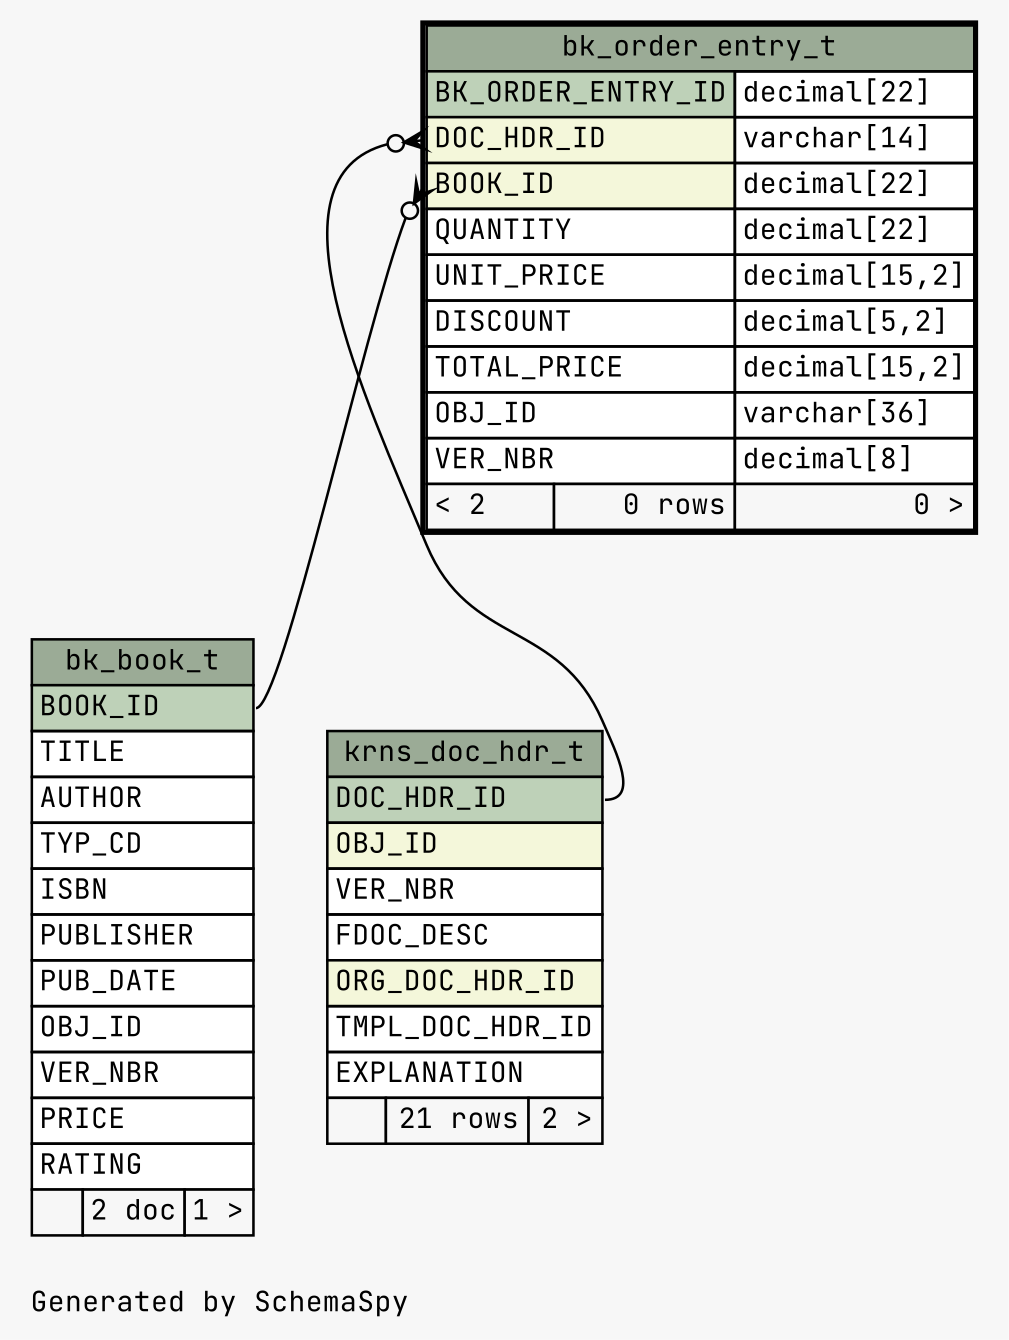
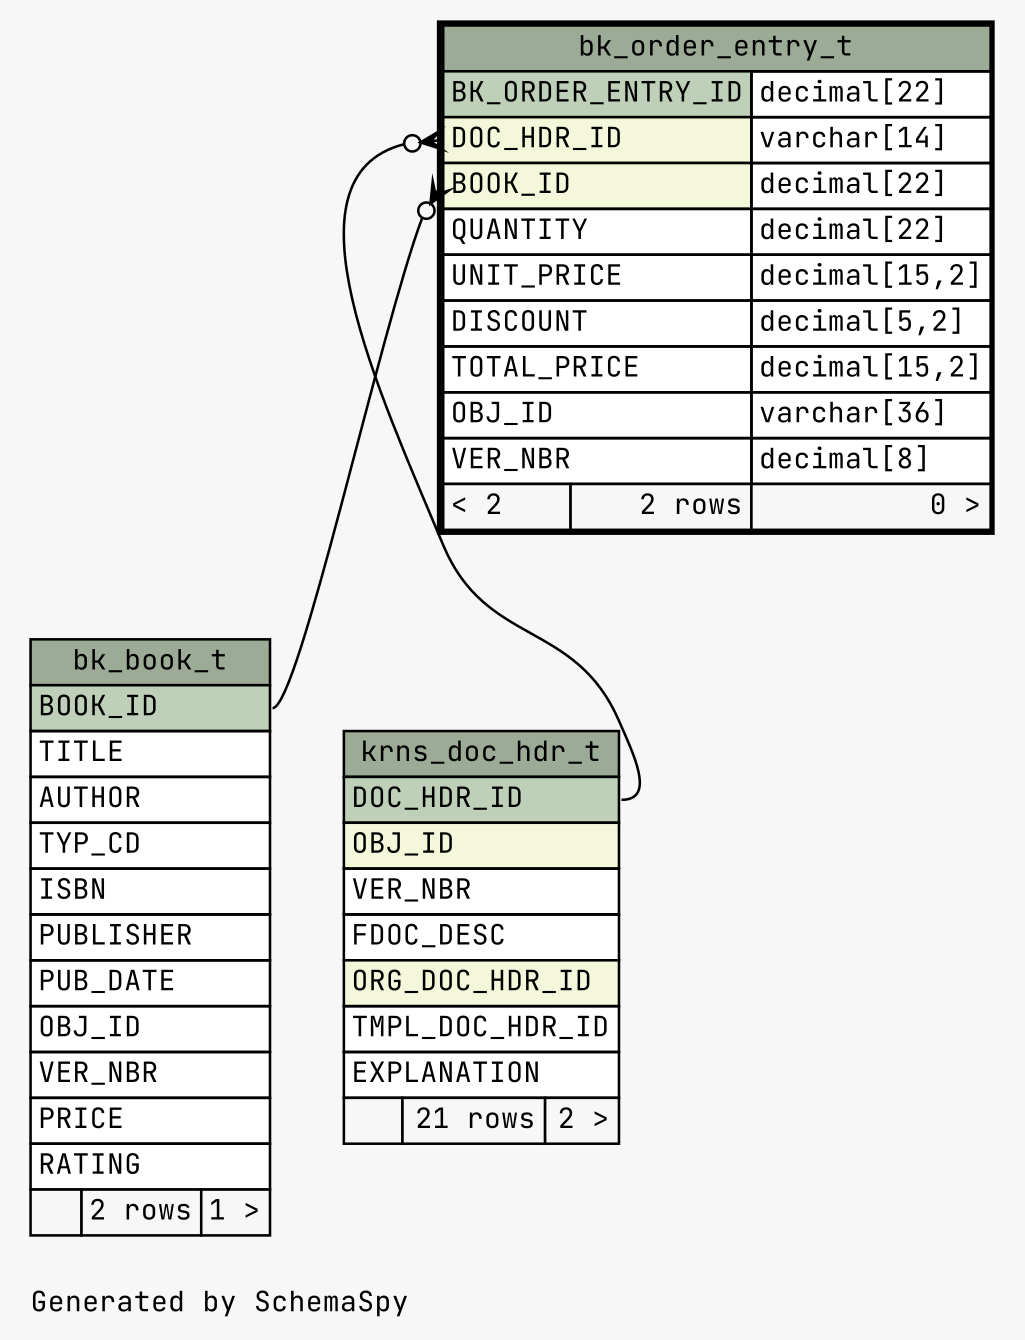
(675, 506) -> (692, 506)
(134, 1211) -> (141, 1211)
